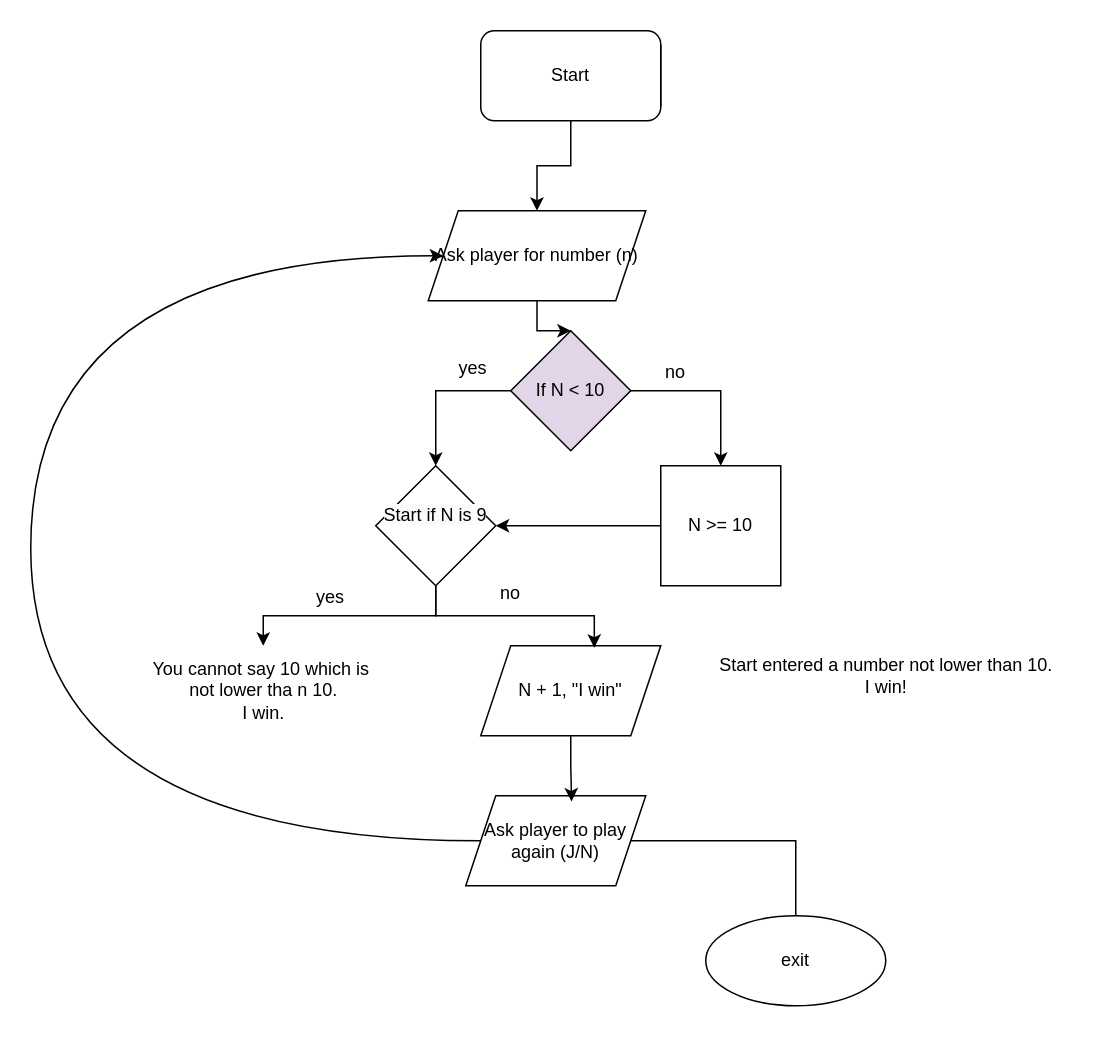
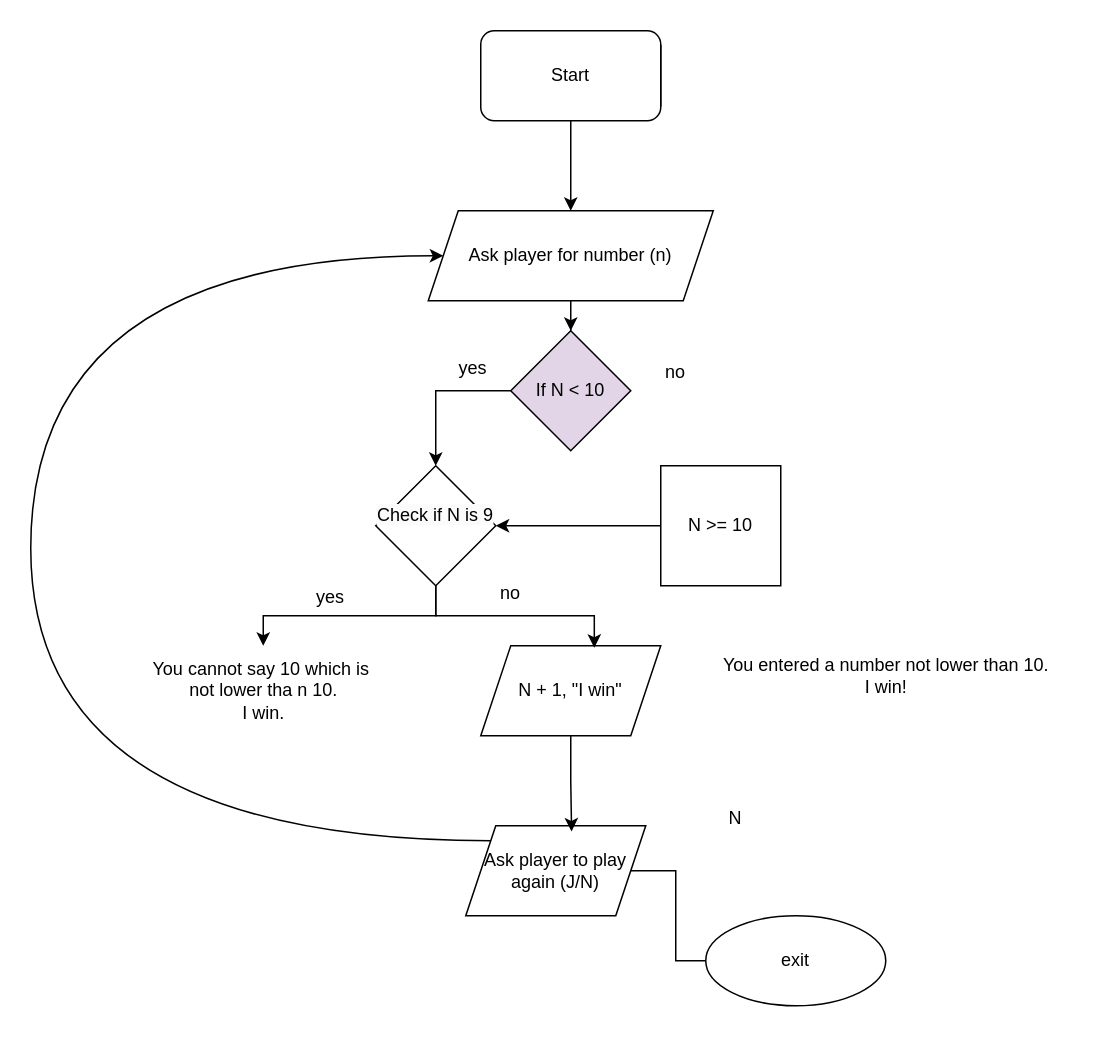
(537, 256) -> (571, 256)
(708, 391) -> none
(436, 526) -> (436, 526)
(887, 676) -> (887, 676)
none -> (736, 818)
(556, 841) -> (556, 871)
